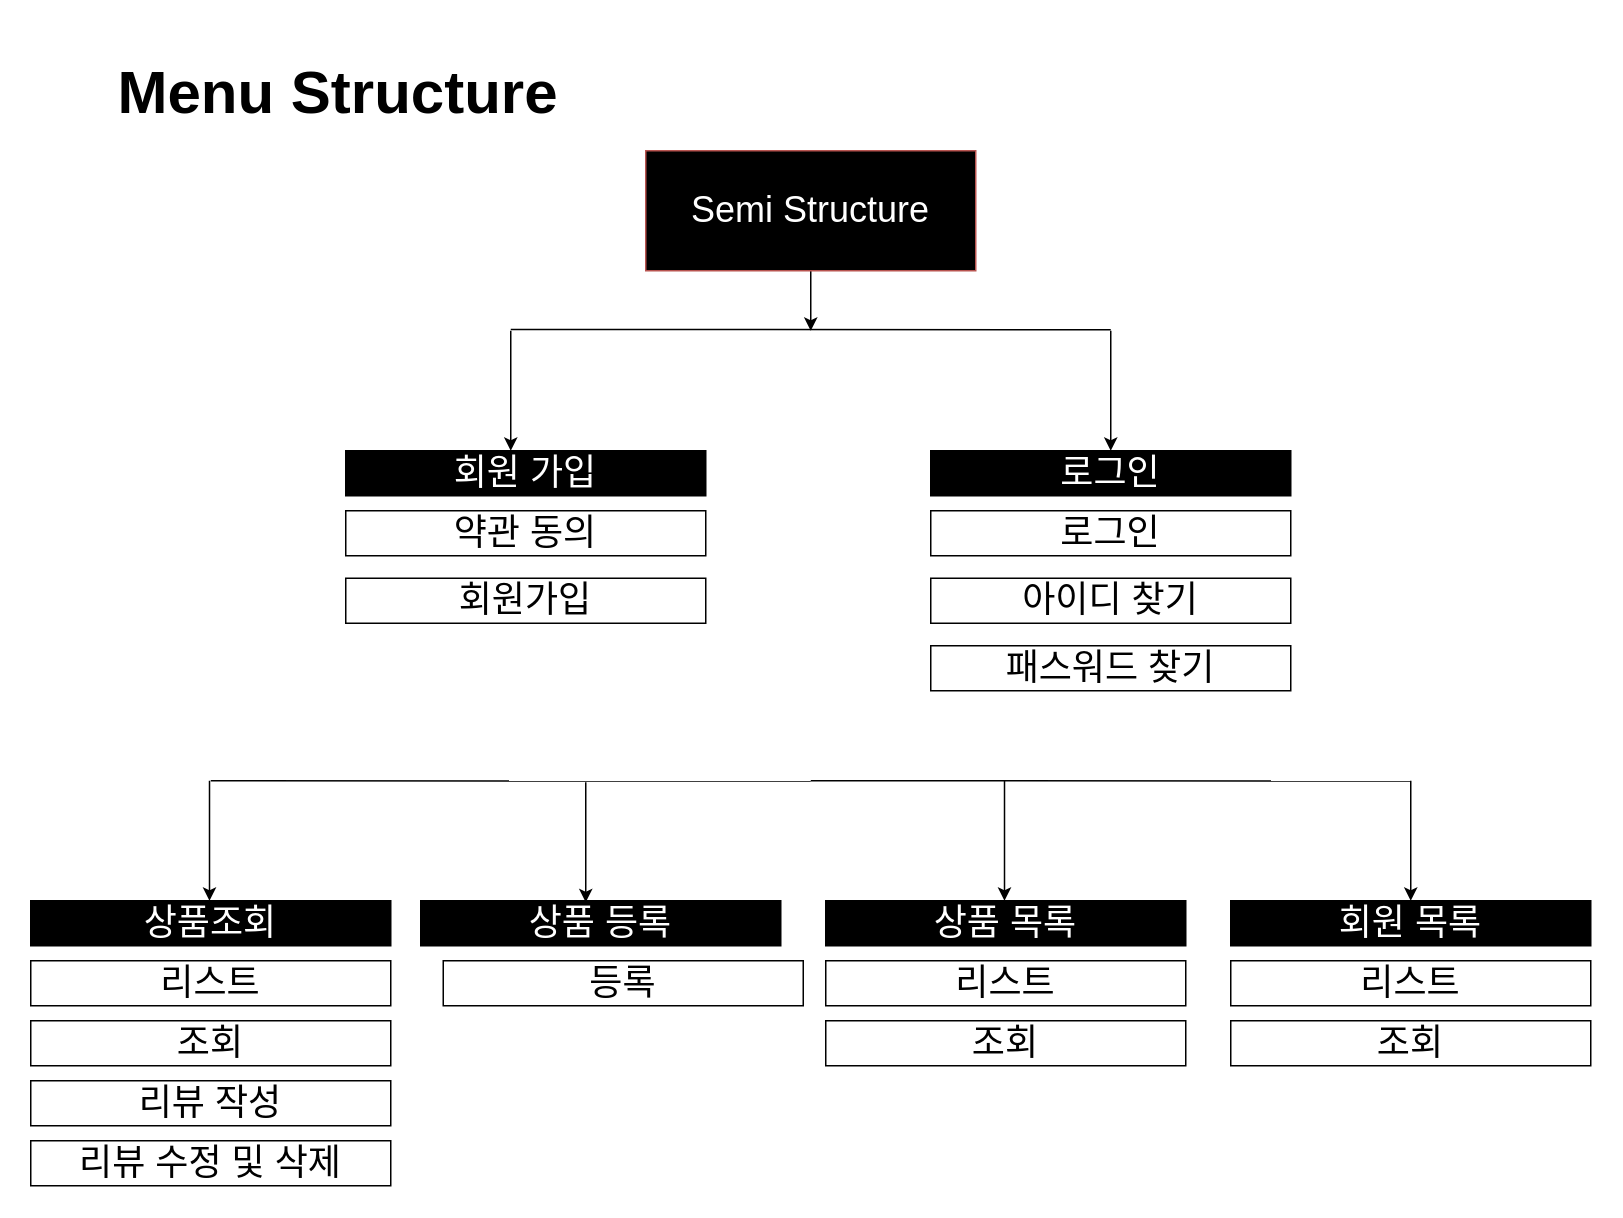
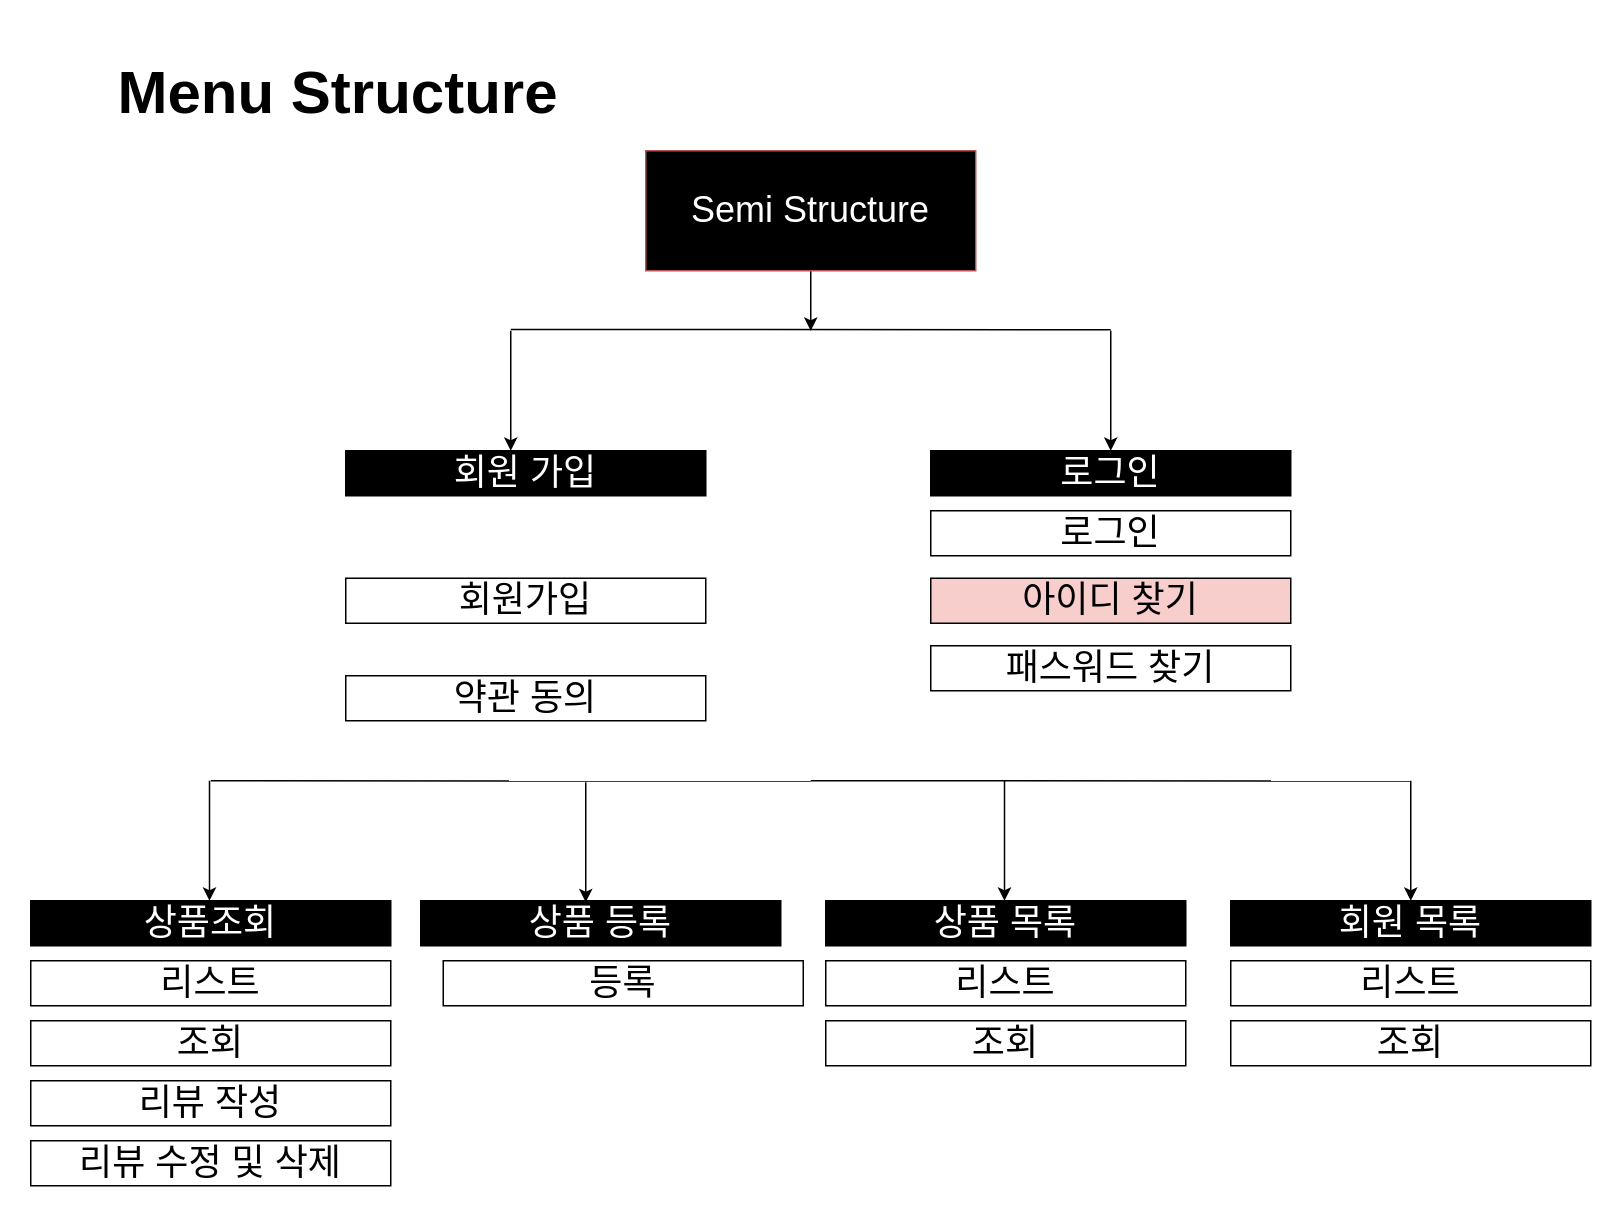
(526, 533) -> (526, 698)
(1111, 601) -> (1111, 601)
